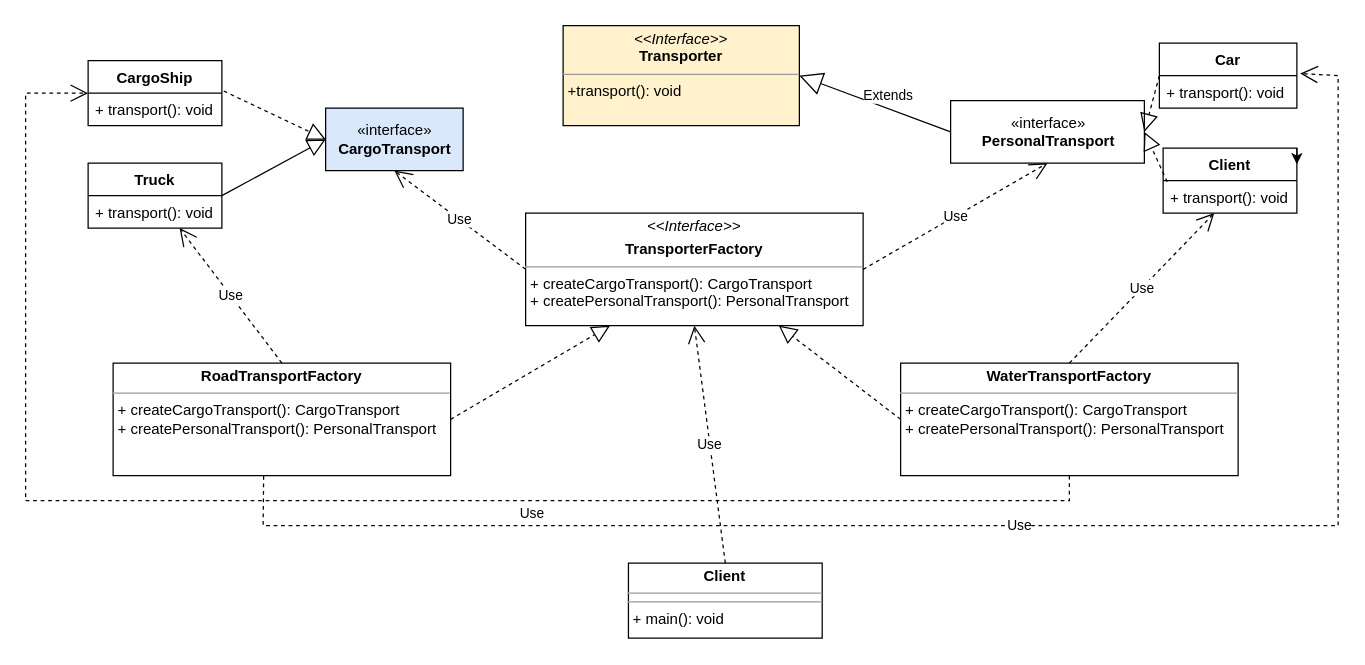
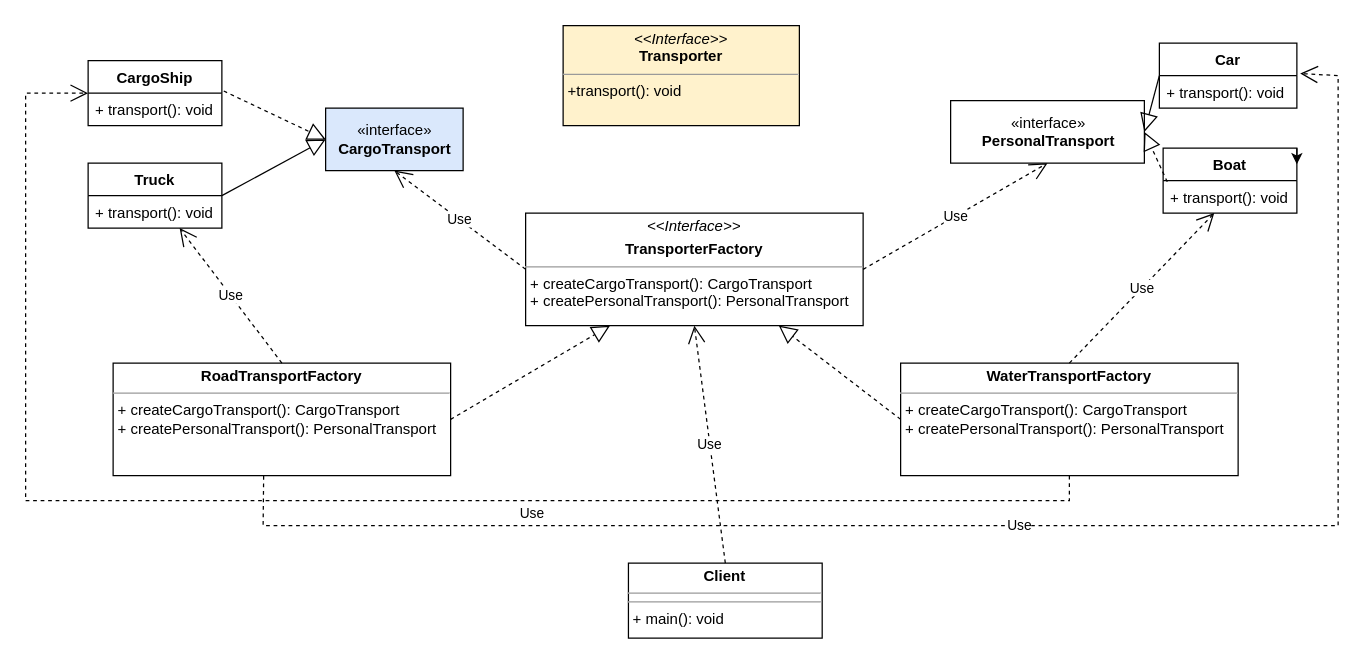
(1153, 98) -> (1153, 98)
(886, 108) -> none
(1229, 165) -> (1229, 165)
